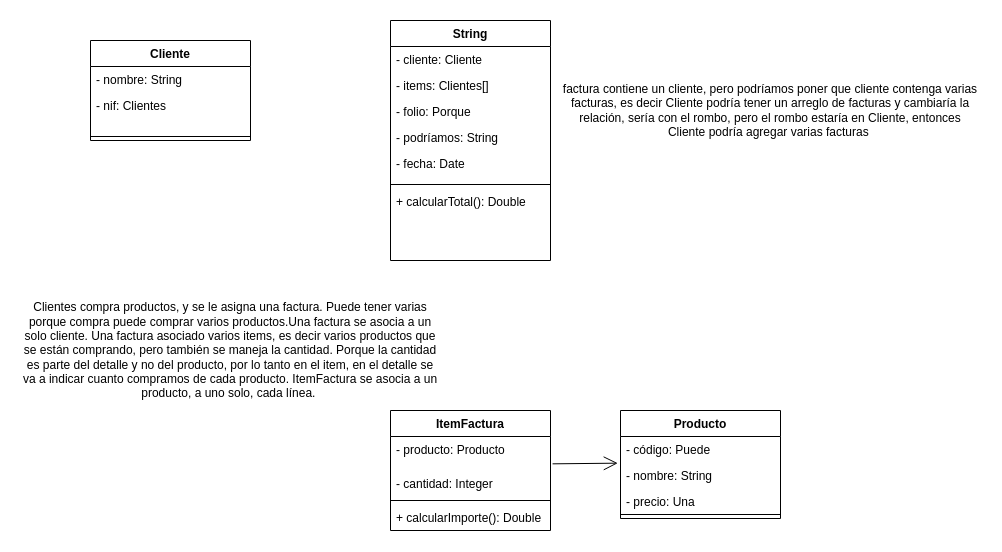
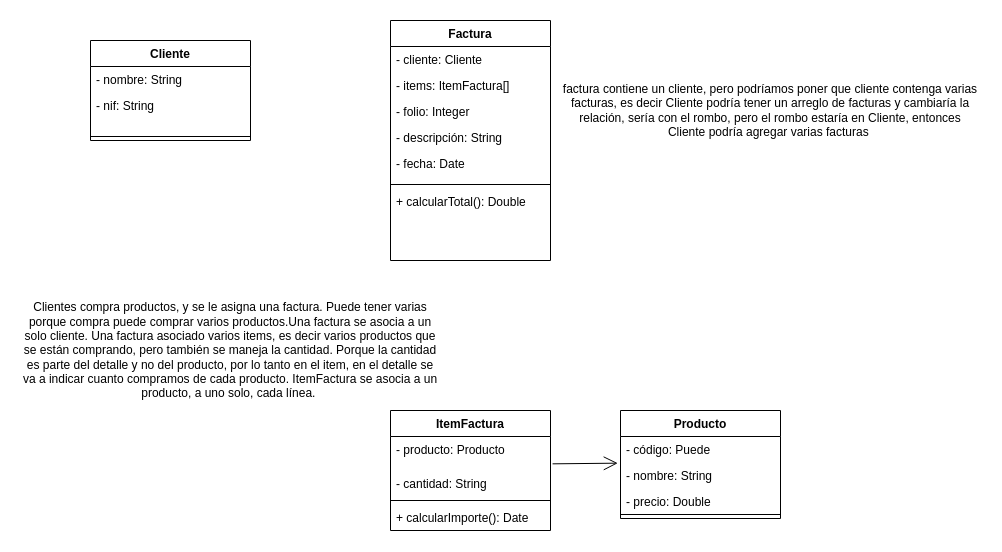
(470, 34) -> (470, 34)
(450, 86) -> (464, 86)
(137, 106) -> (132, 106)
(439, 112) -> (442, 112)
(454, 138) -> (457, 138)
(454, 484) -> (449, 484)
(663, 502) -> (672, 502)
(477, 518) -> (472, 518)
